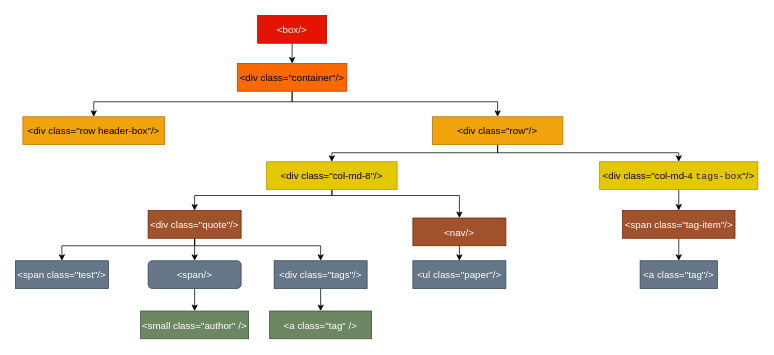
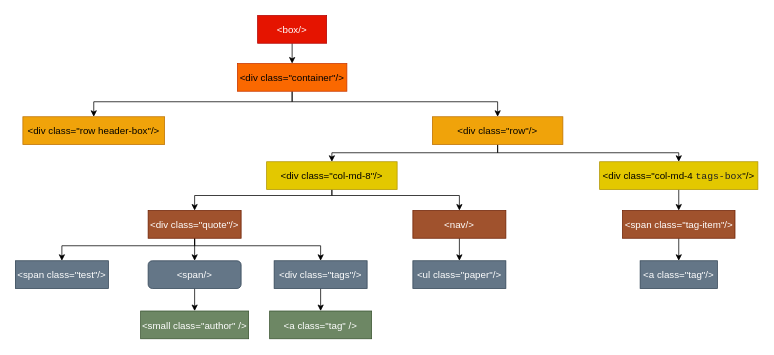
(459, 232) -> (459, 224)
